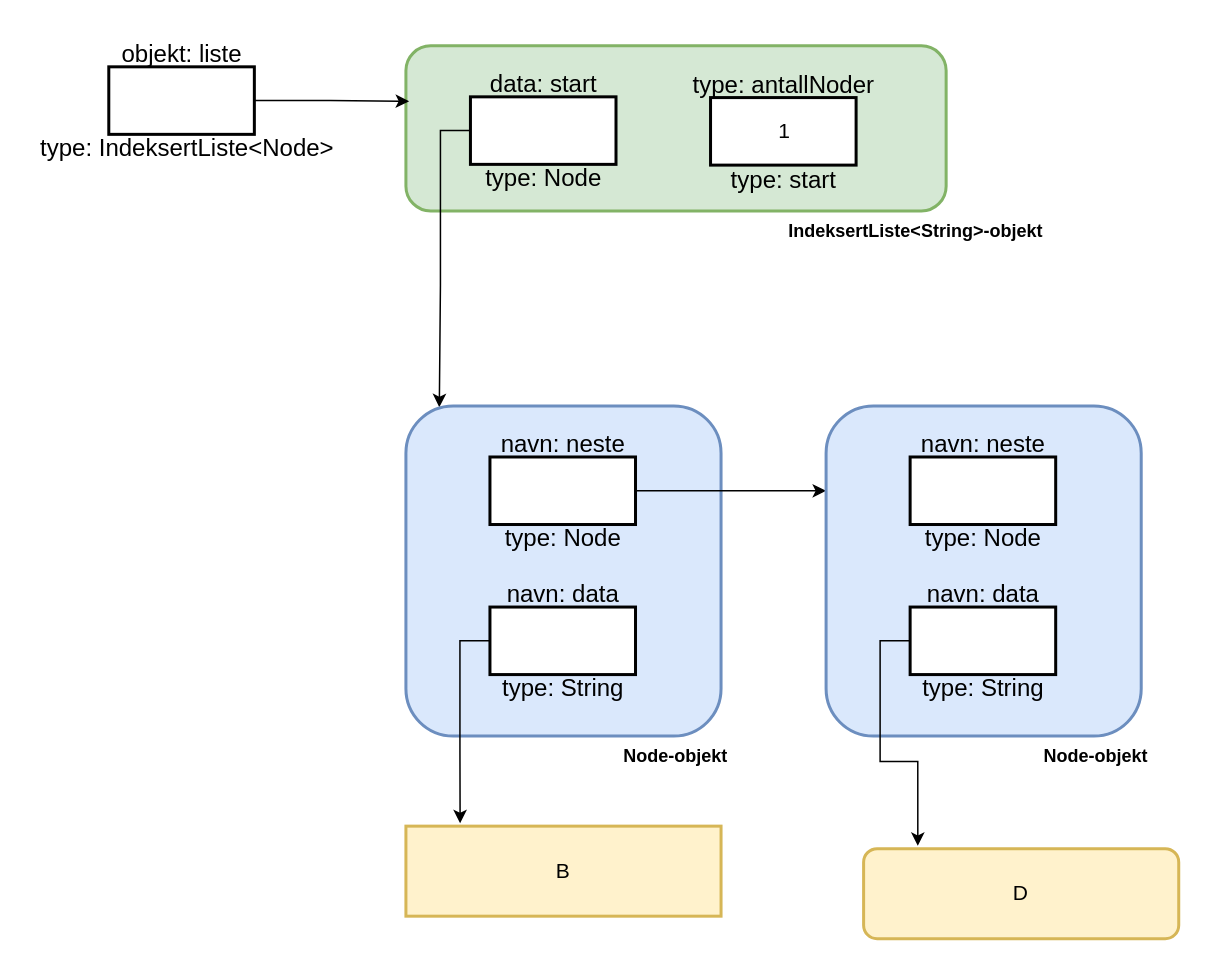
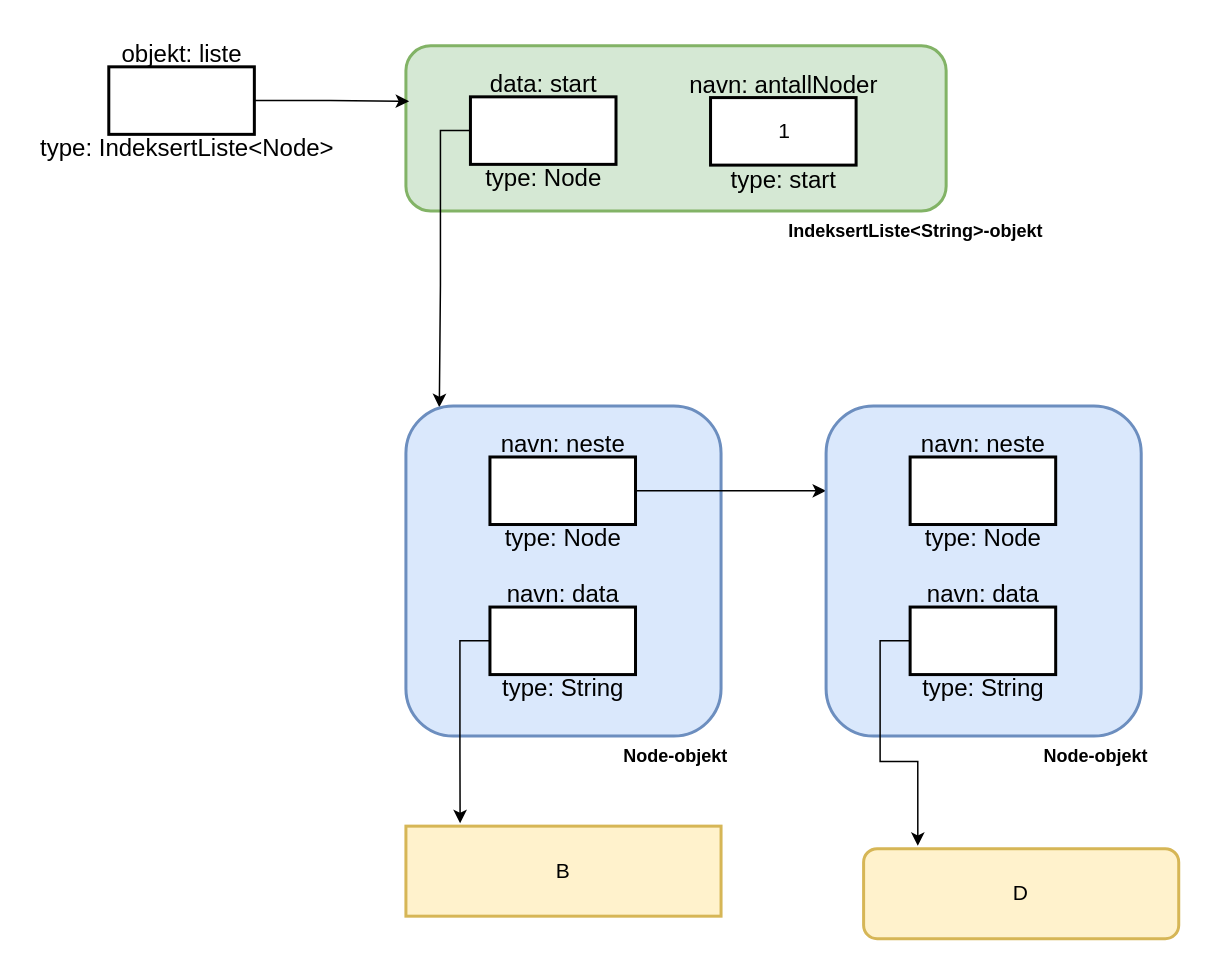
(784, 85) -> (784, 85)
